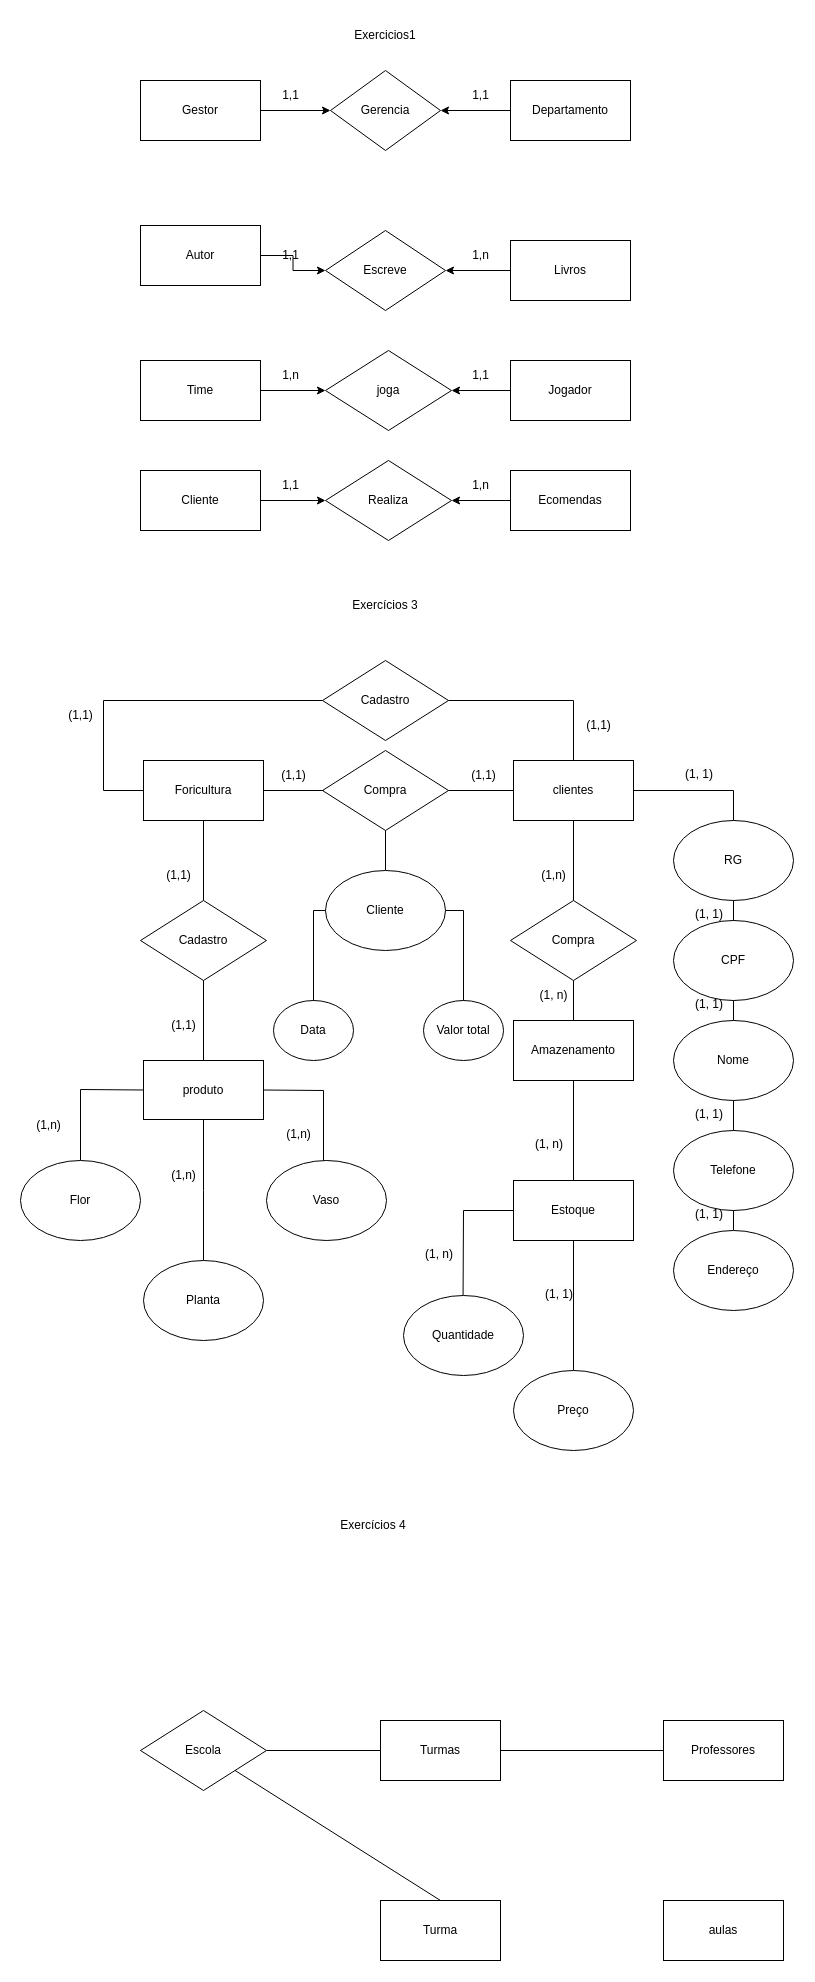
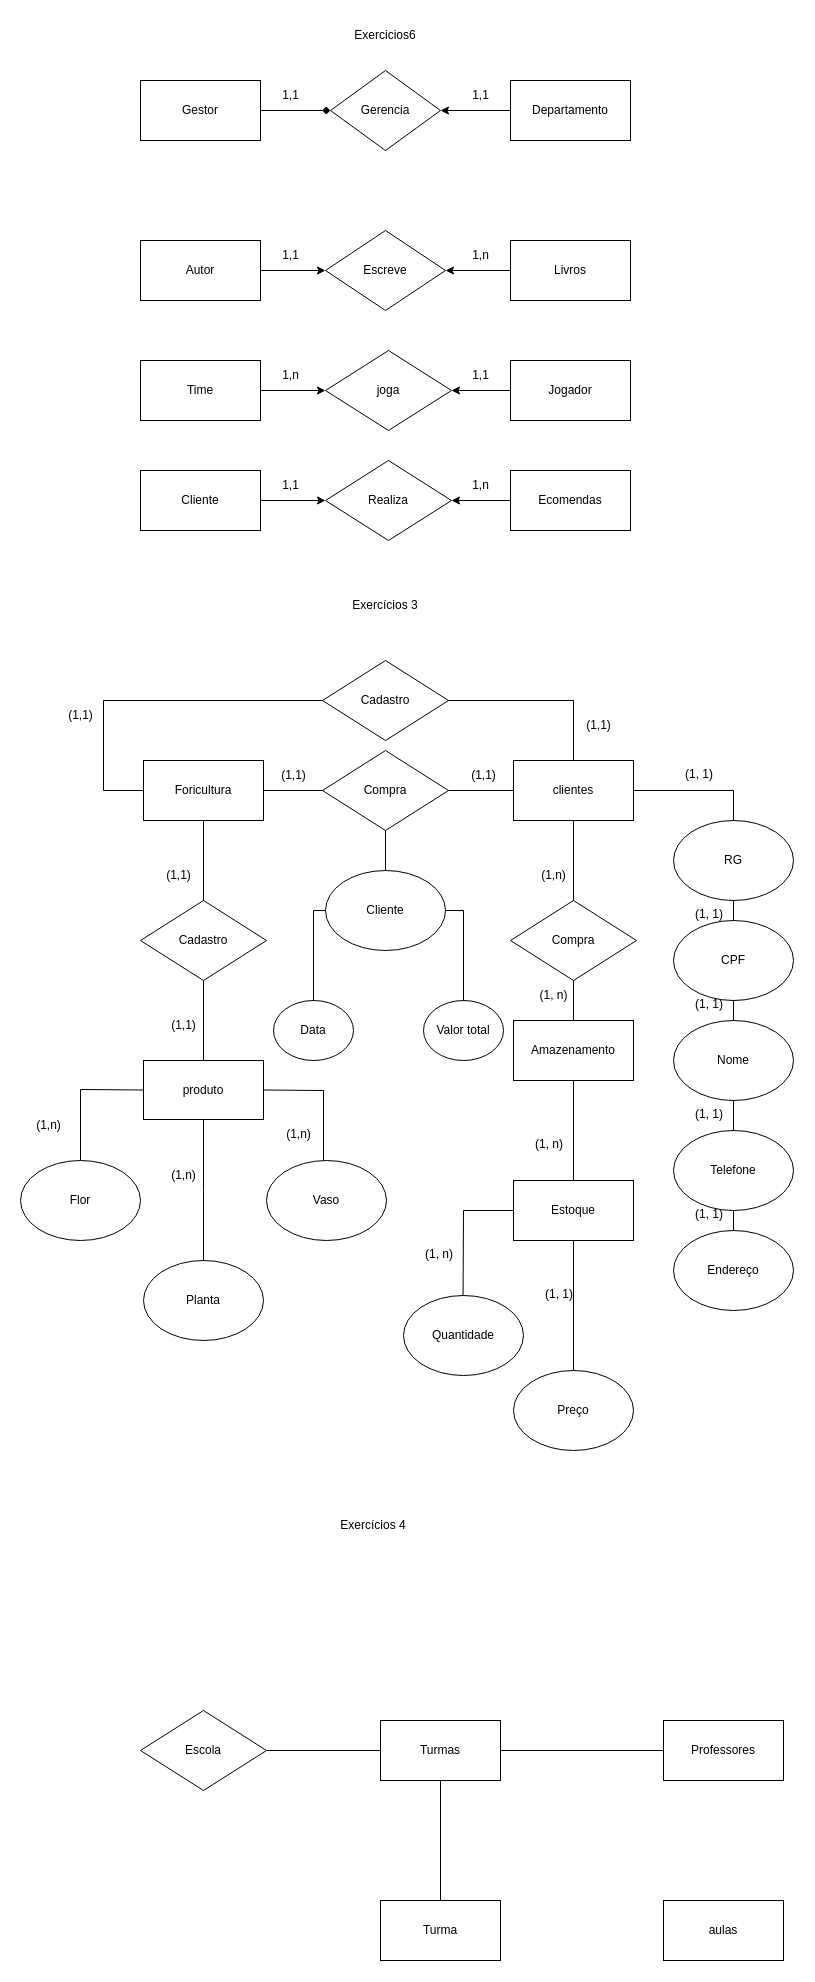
(386, 36) -> (386, 36)
(322, 111) -> (322, 111)
(201, 256) -> (201, 271)
(338, 1836) -> (441, 1841)
